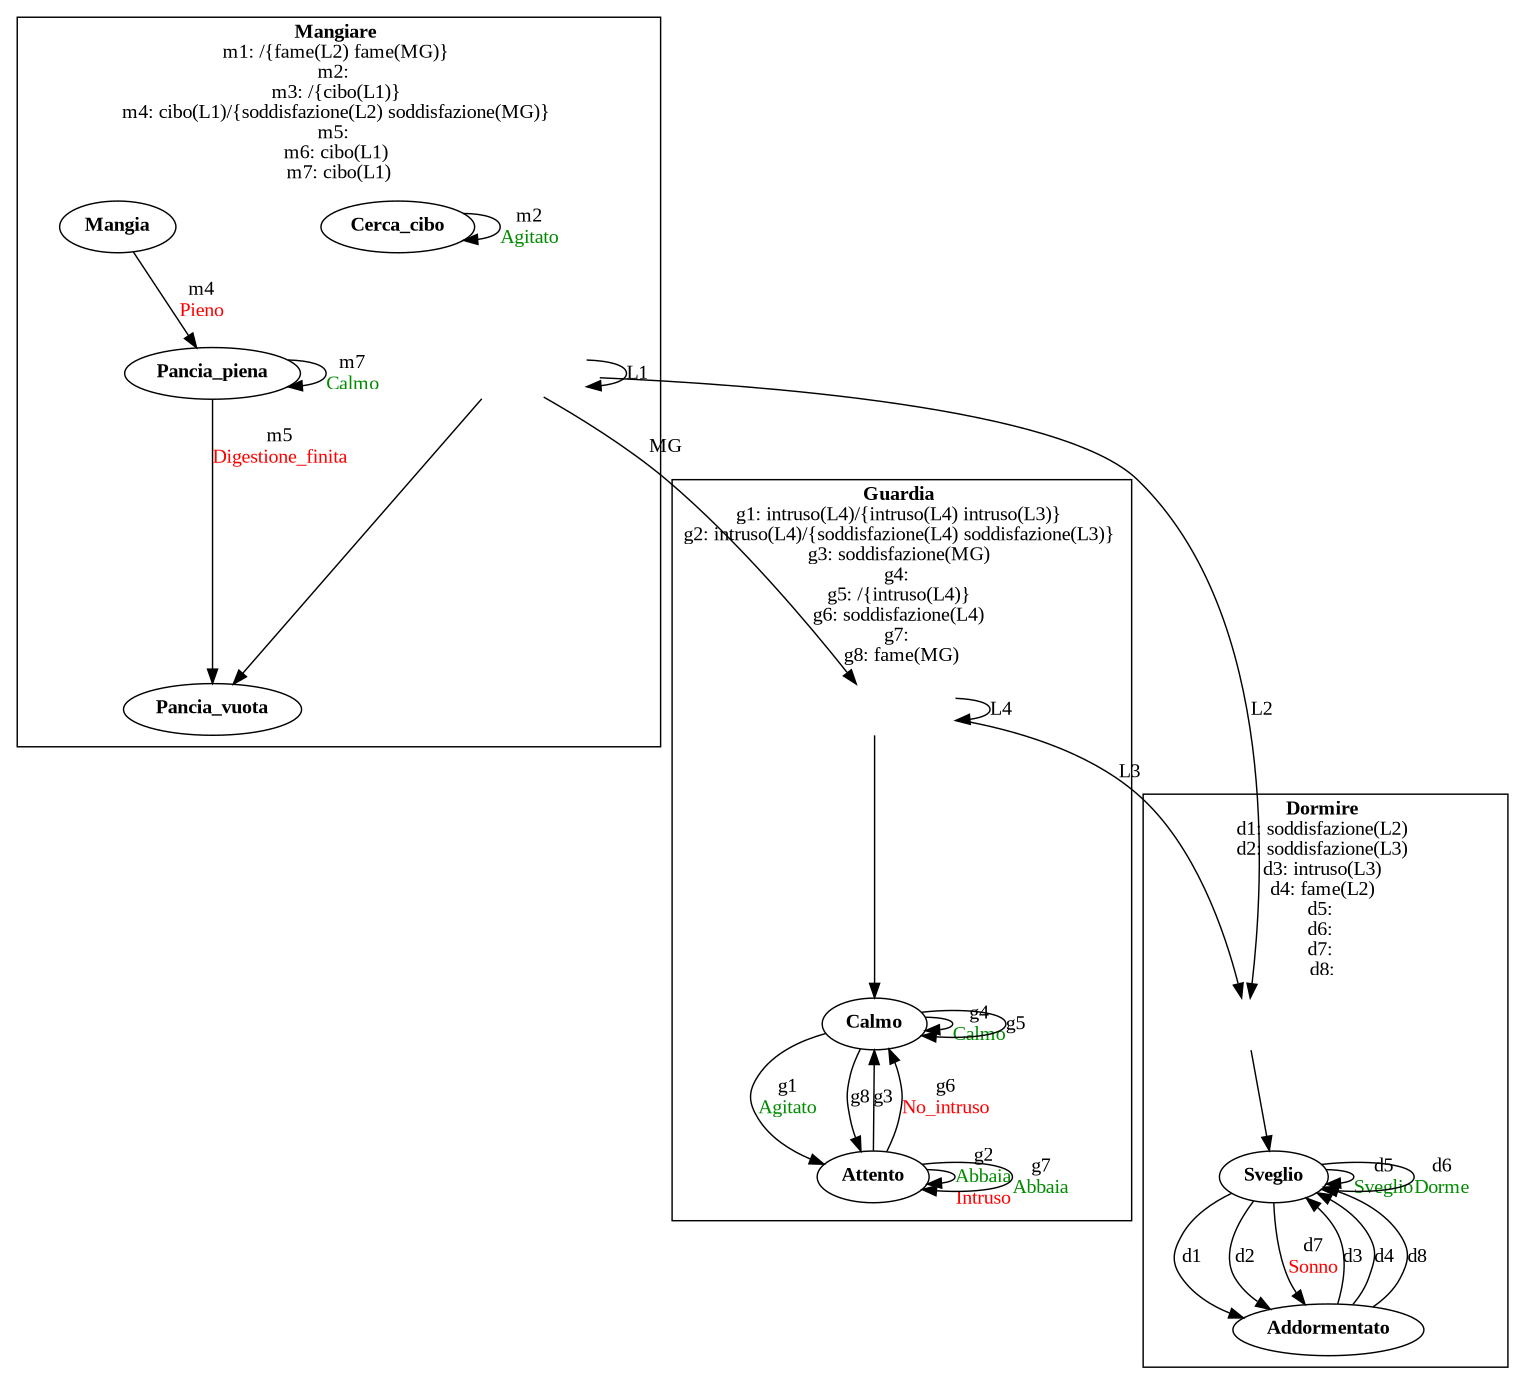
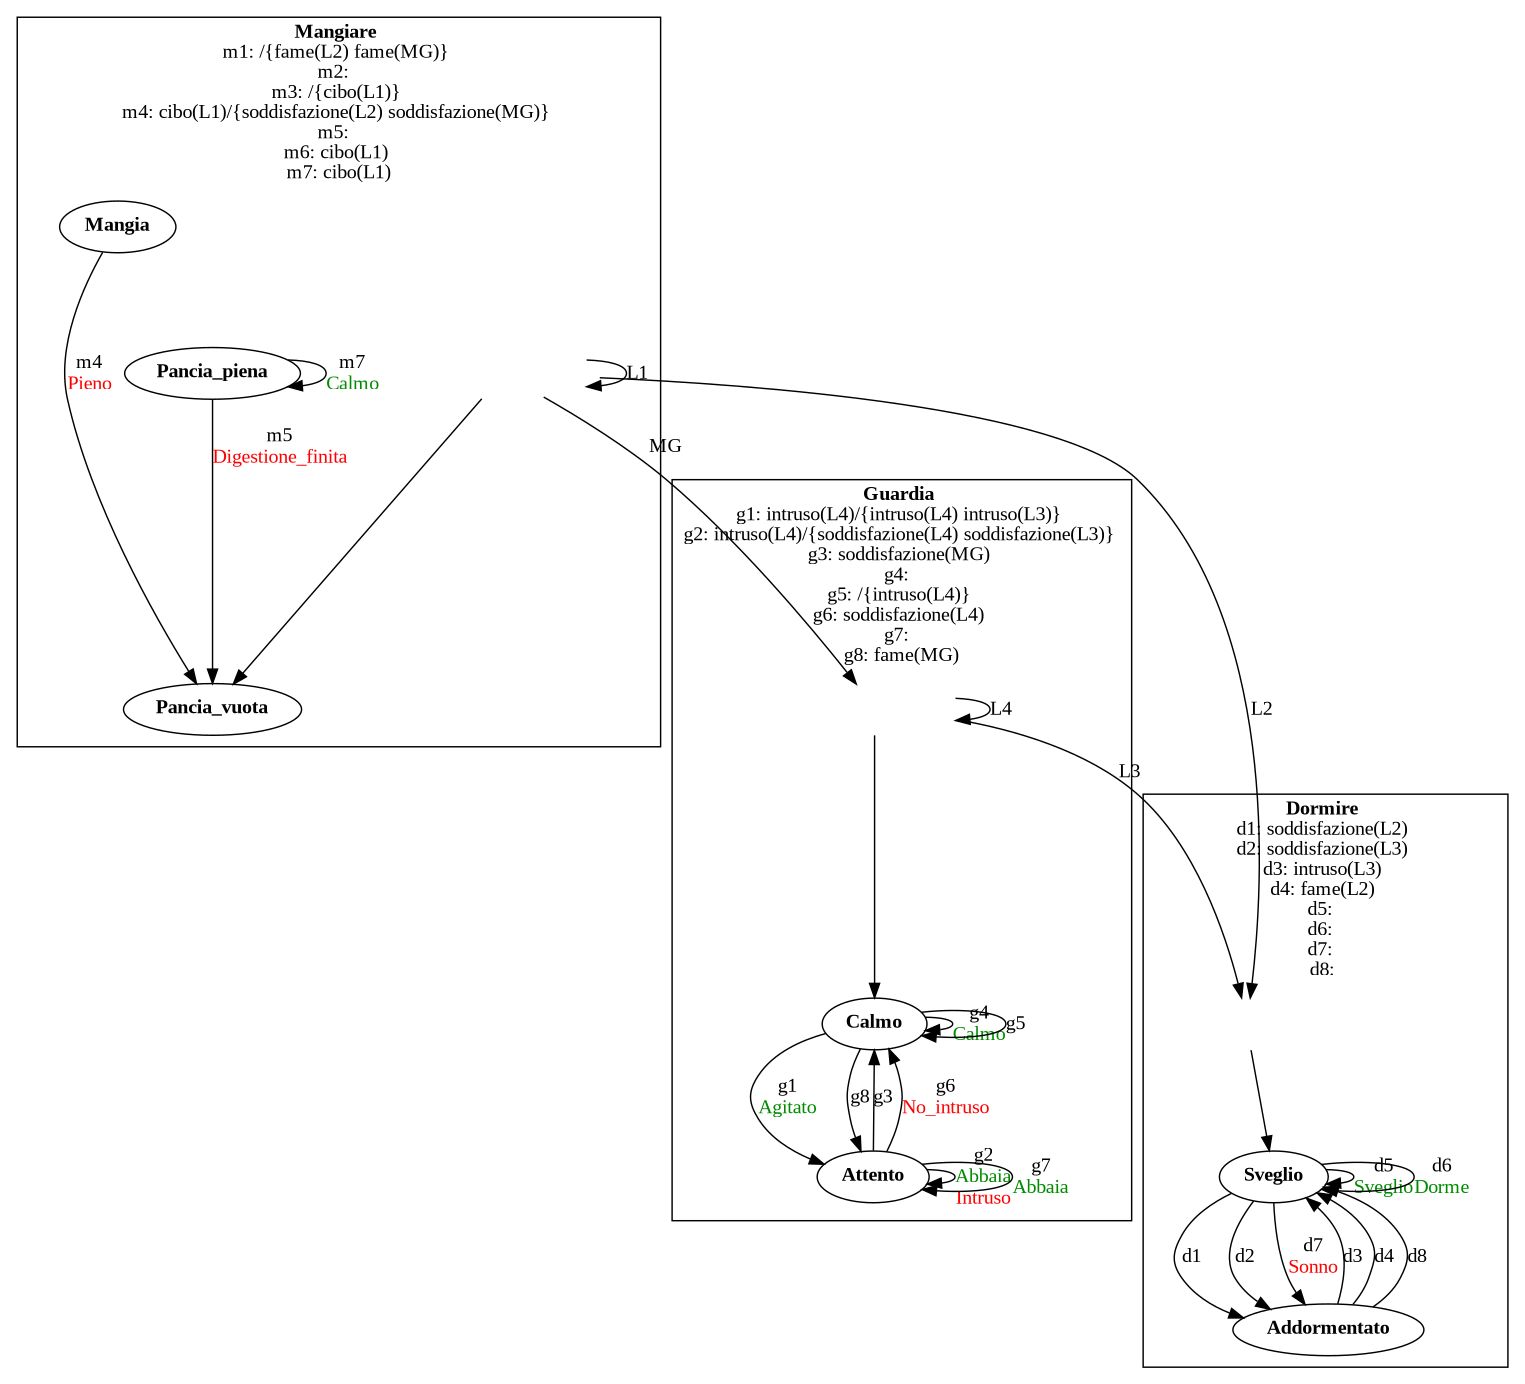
(398, 227) -> none
(161, 294) -> (88, 469)
